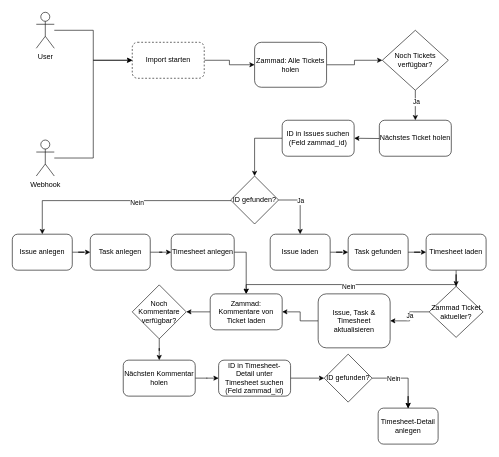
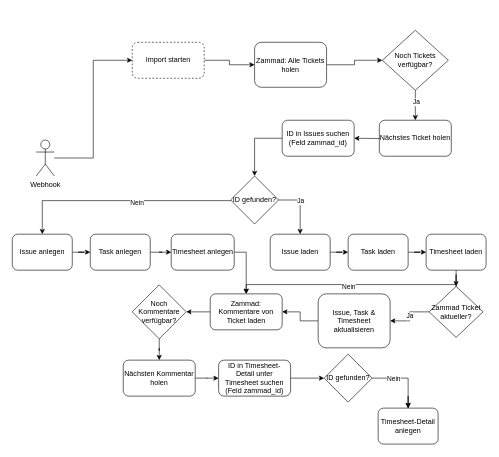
(45, 30) -> none
(87, 30) -> none
(378, 252) -> (378, 252)
